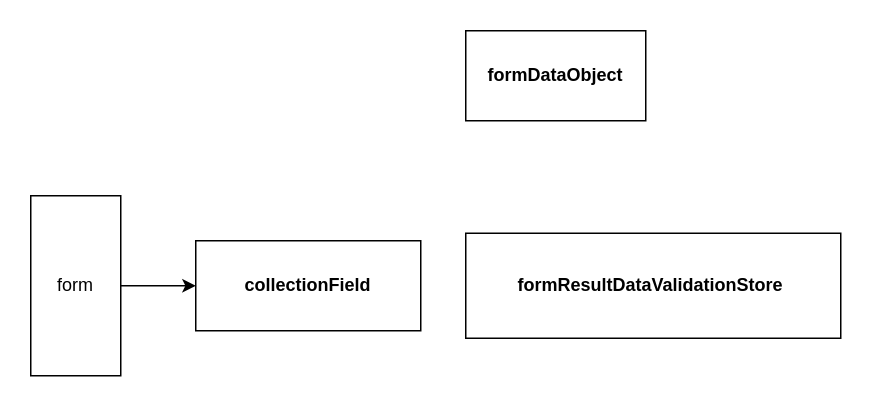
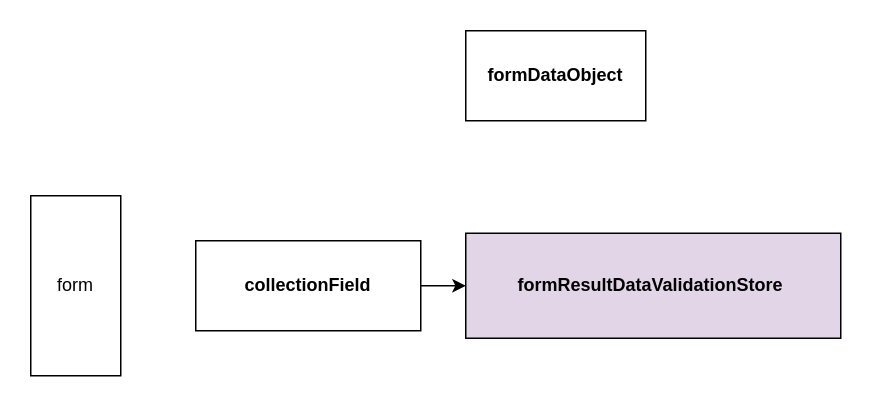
(153, 286) -> none
none -> (449, 286)
(653, 286) -> (653, 286)
